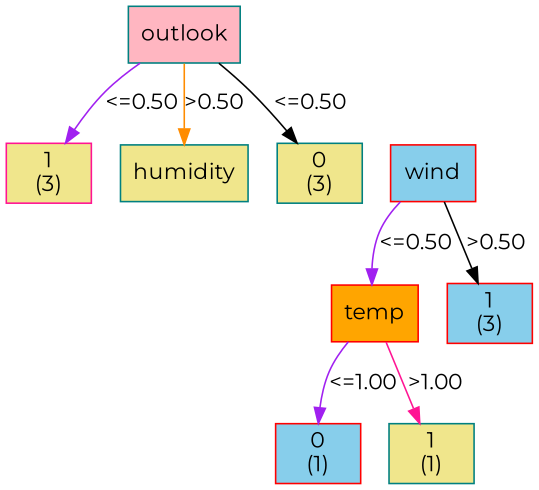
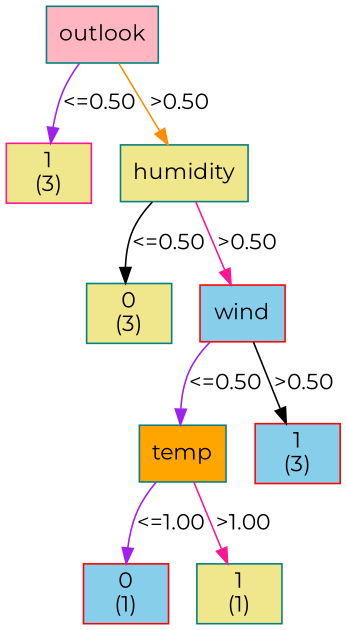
(255, 95) -> (132, 232)
none -> (210, 236)
(375, 313) -> (183, 454)
